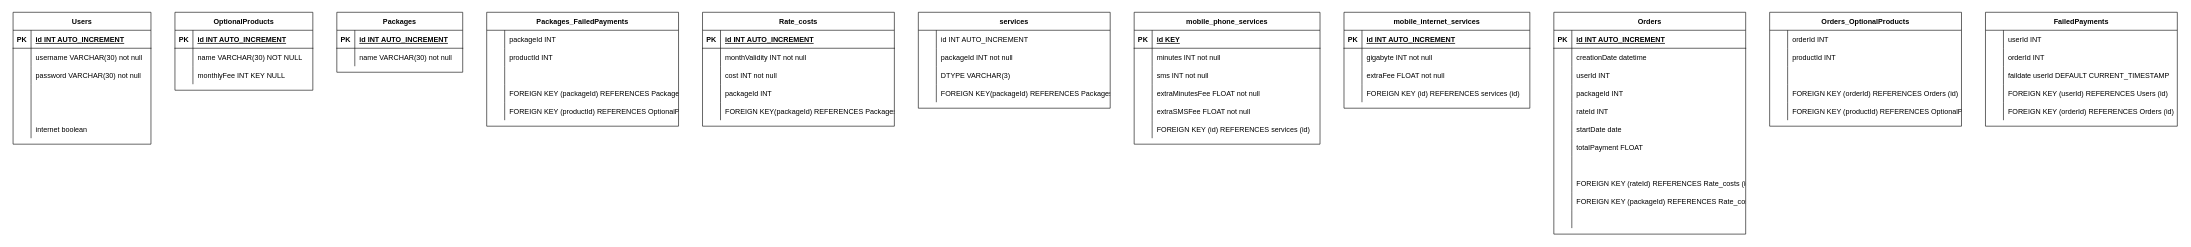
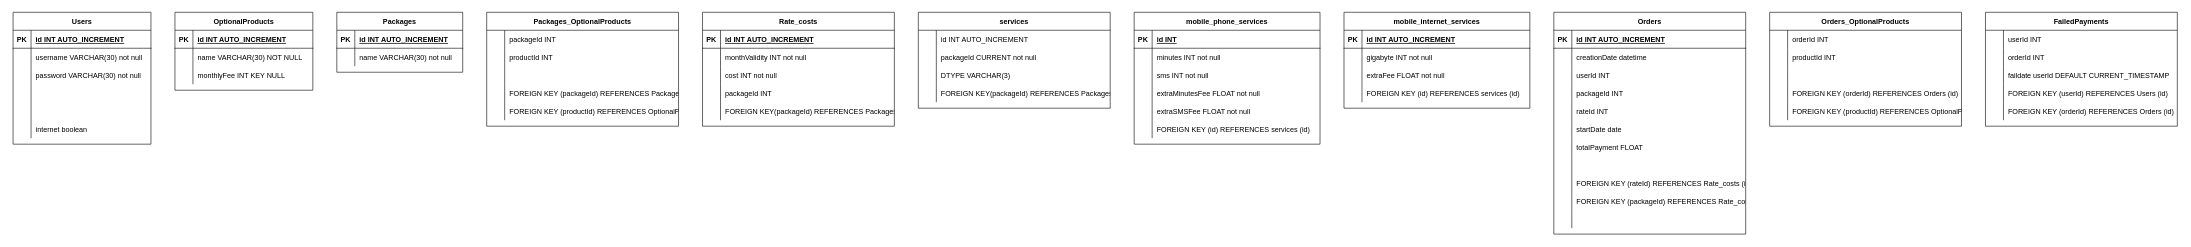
(582, 22) -> (582, 22)
(1175, 40) -> (1175, 40)
(987, 58) -> (995, 58)
